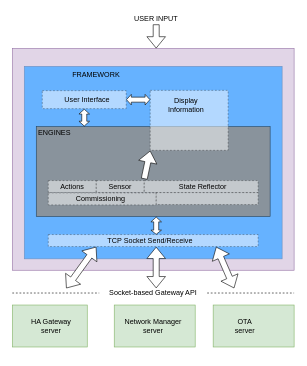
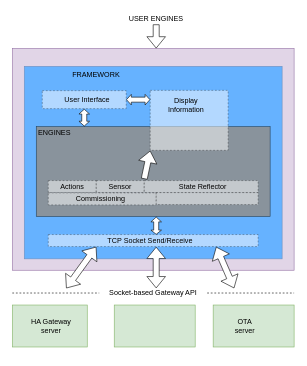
(156, 18) -> (156, 18)
(153, 326) -> none
